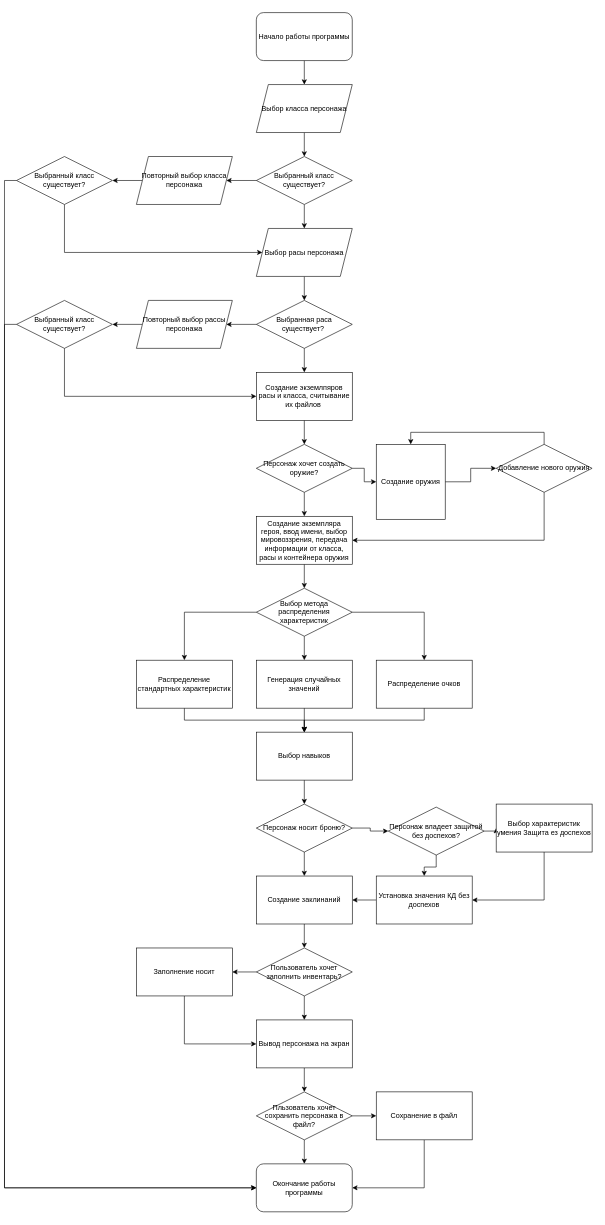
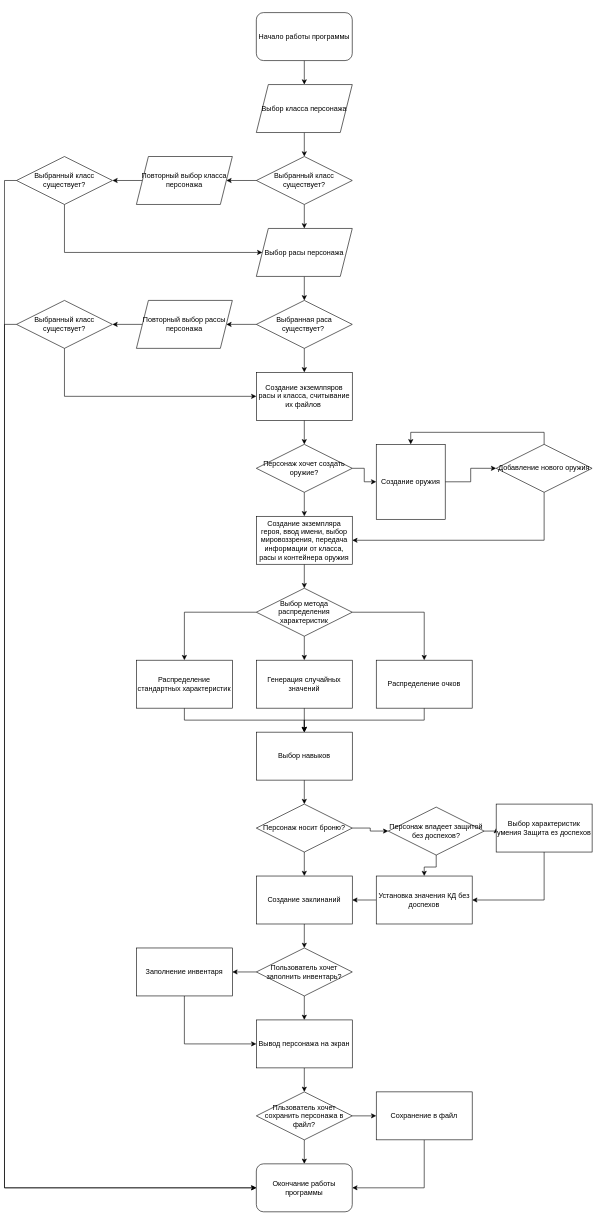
(185, 972) -> (185, 972)
